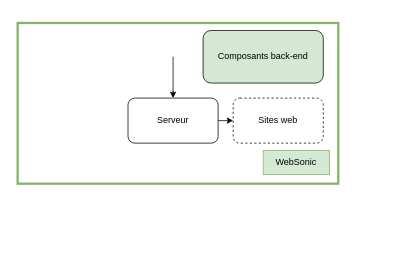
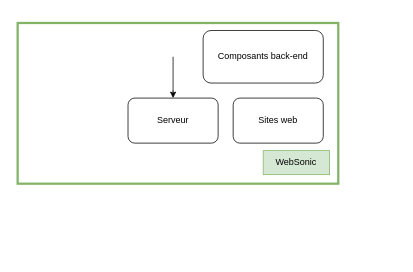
(263, 57) -> (263, 57)
(223, 120) -> none
(278, 120) -> (278, 120)
